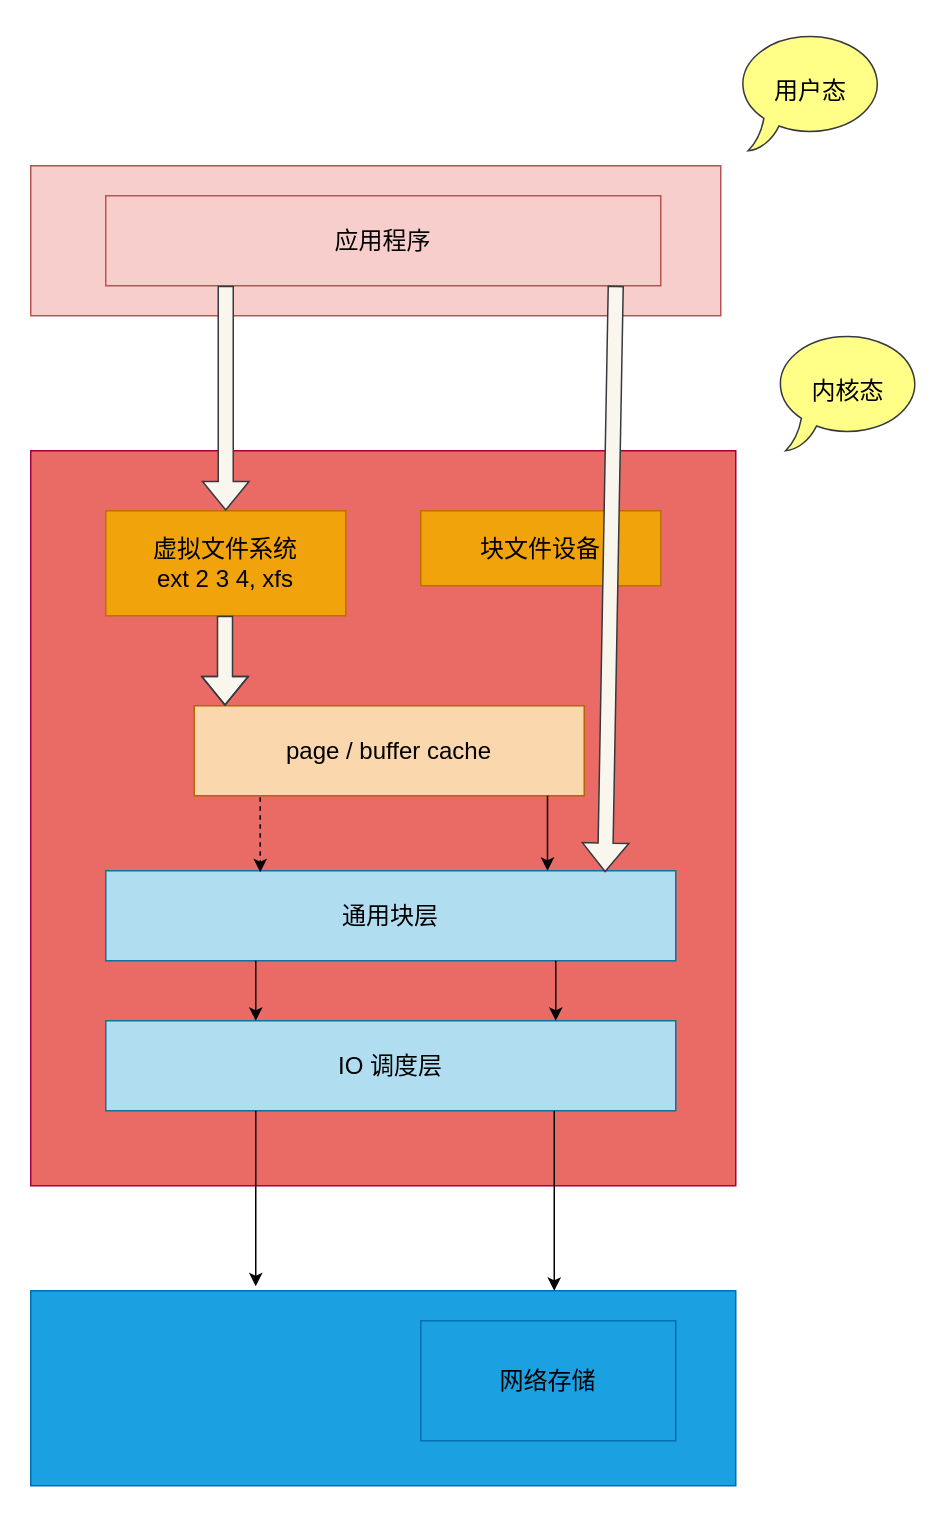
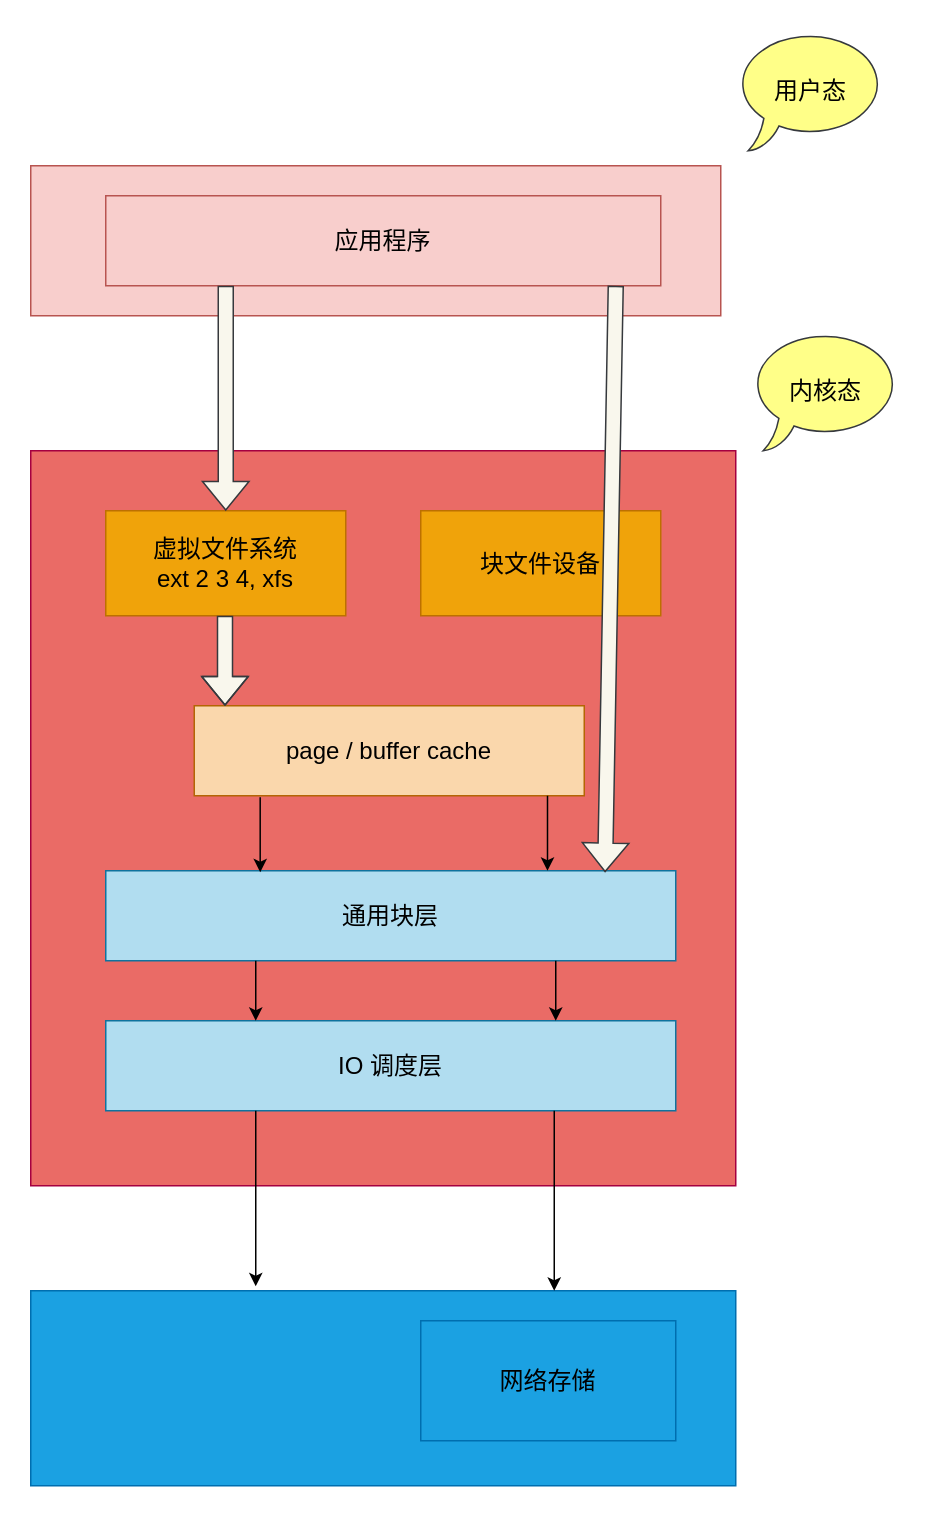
(848, 391) -> (826, 391)
(541, 548) -> (541, 563)
(260, 831) -> (260, 831)
